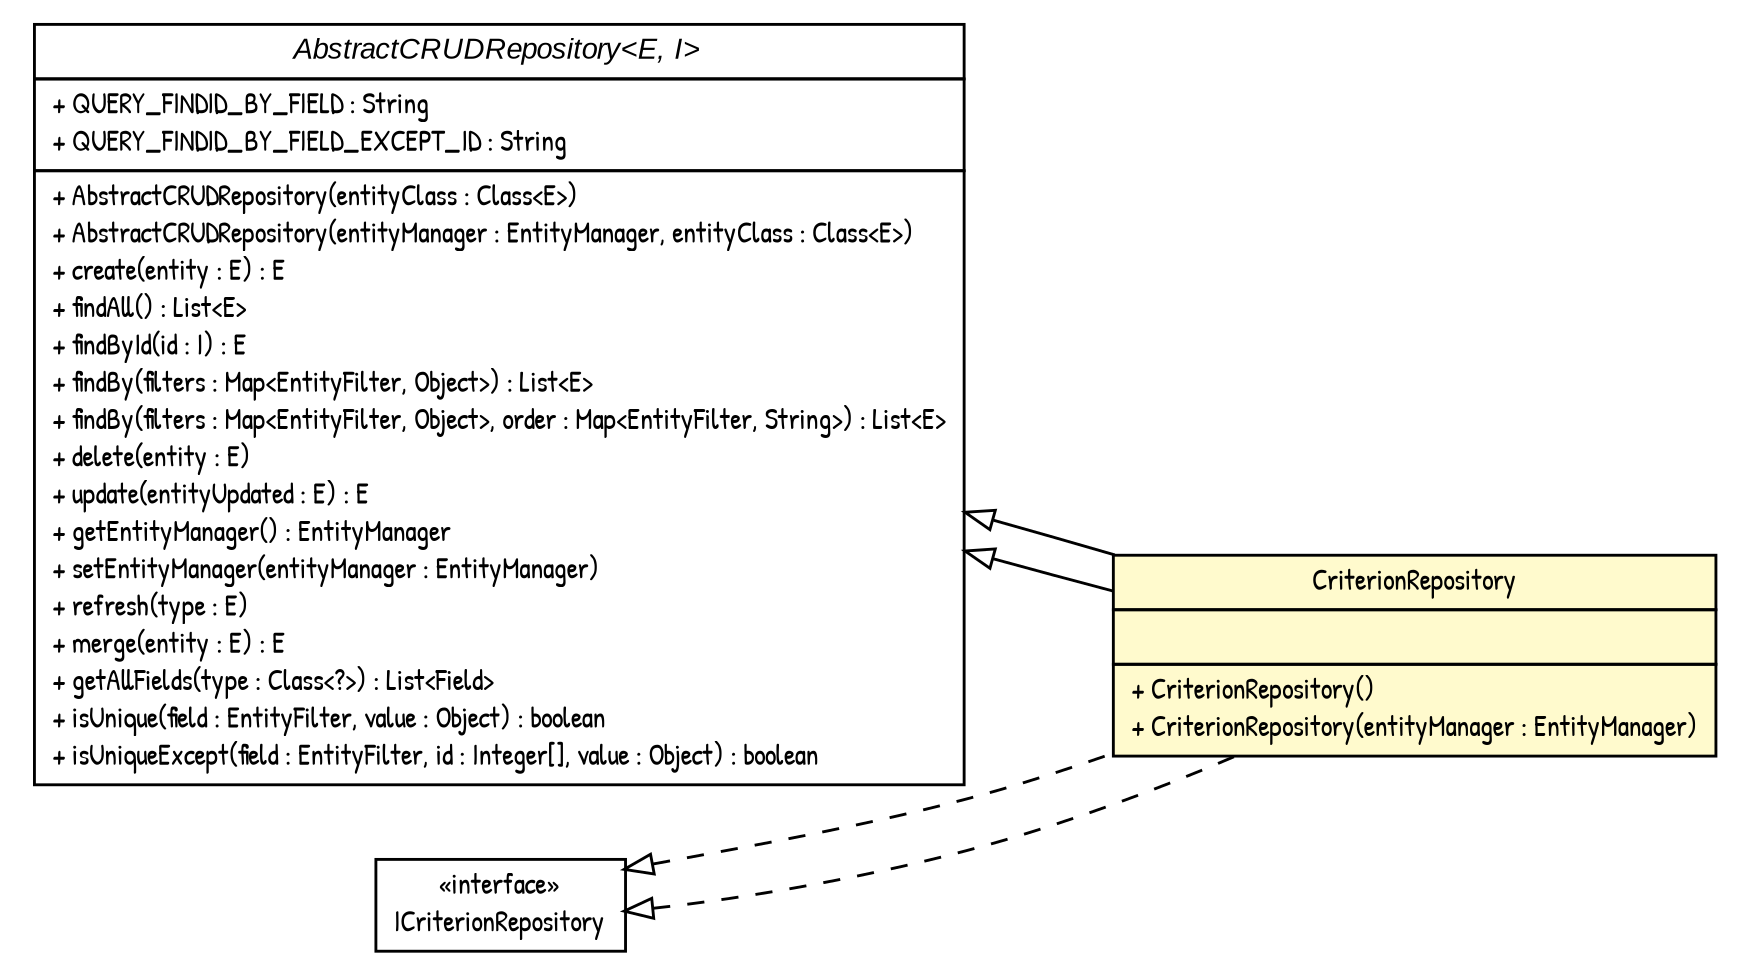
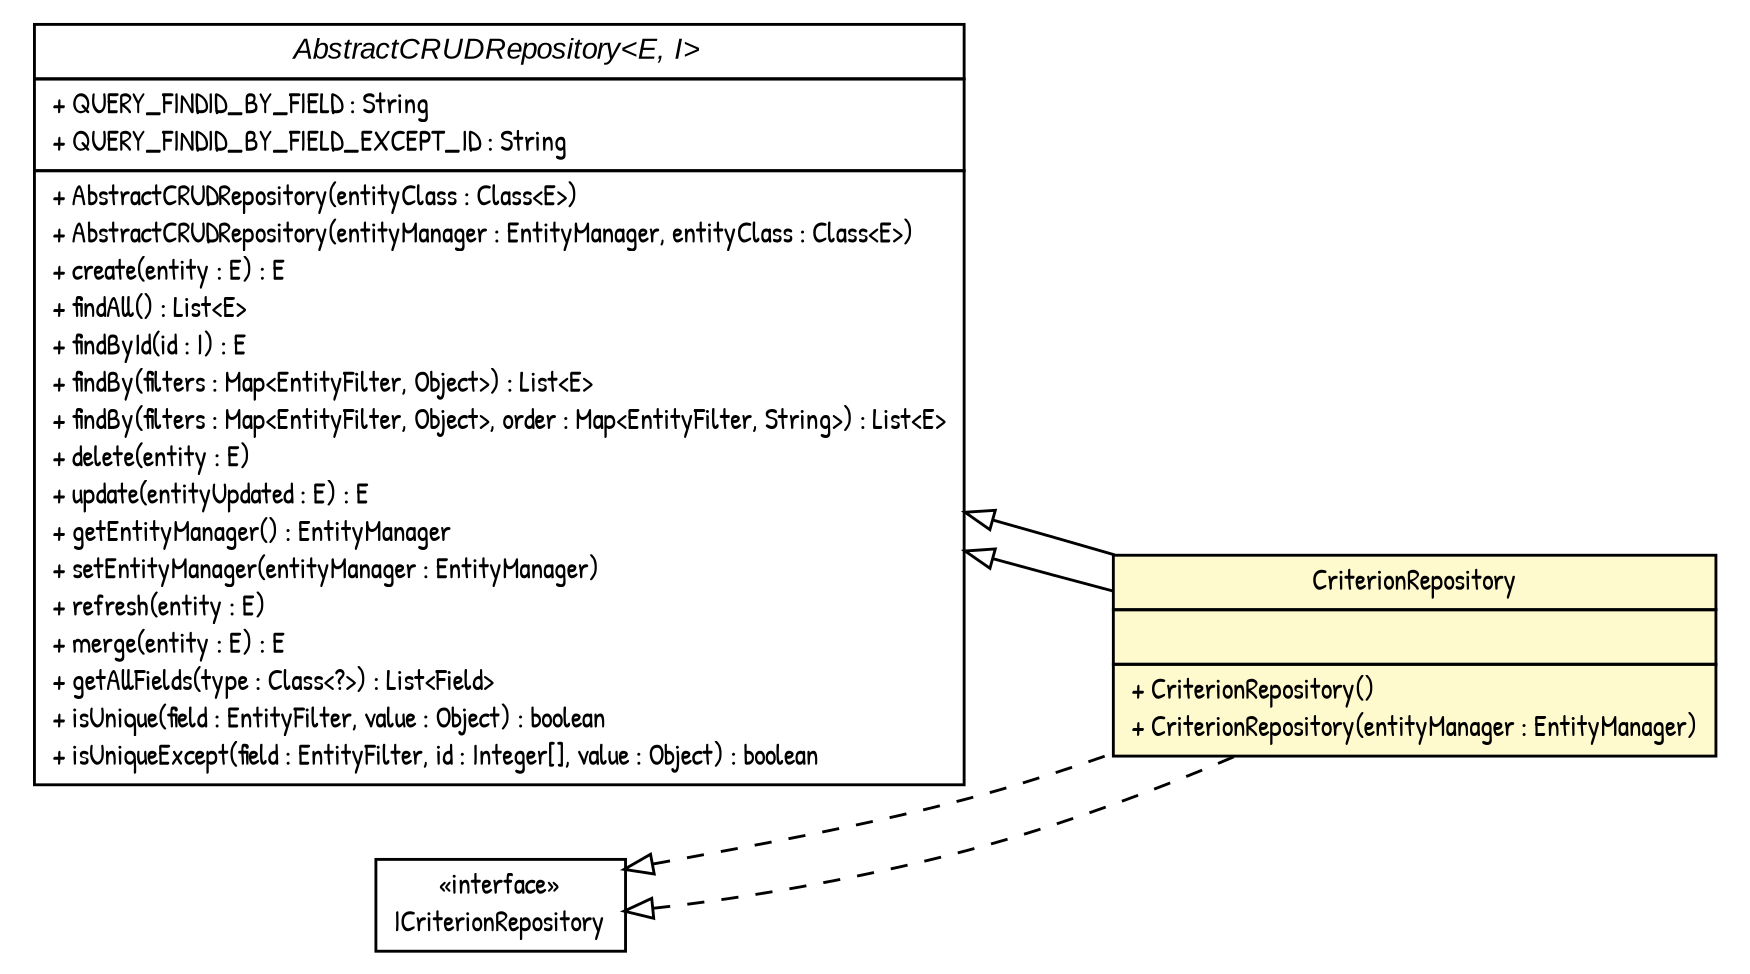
(151, 607) -> (159, 607)
